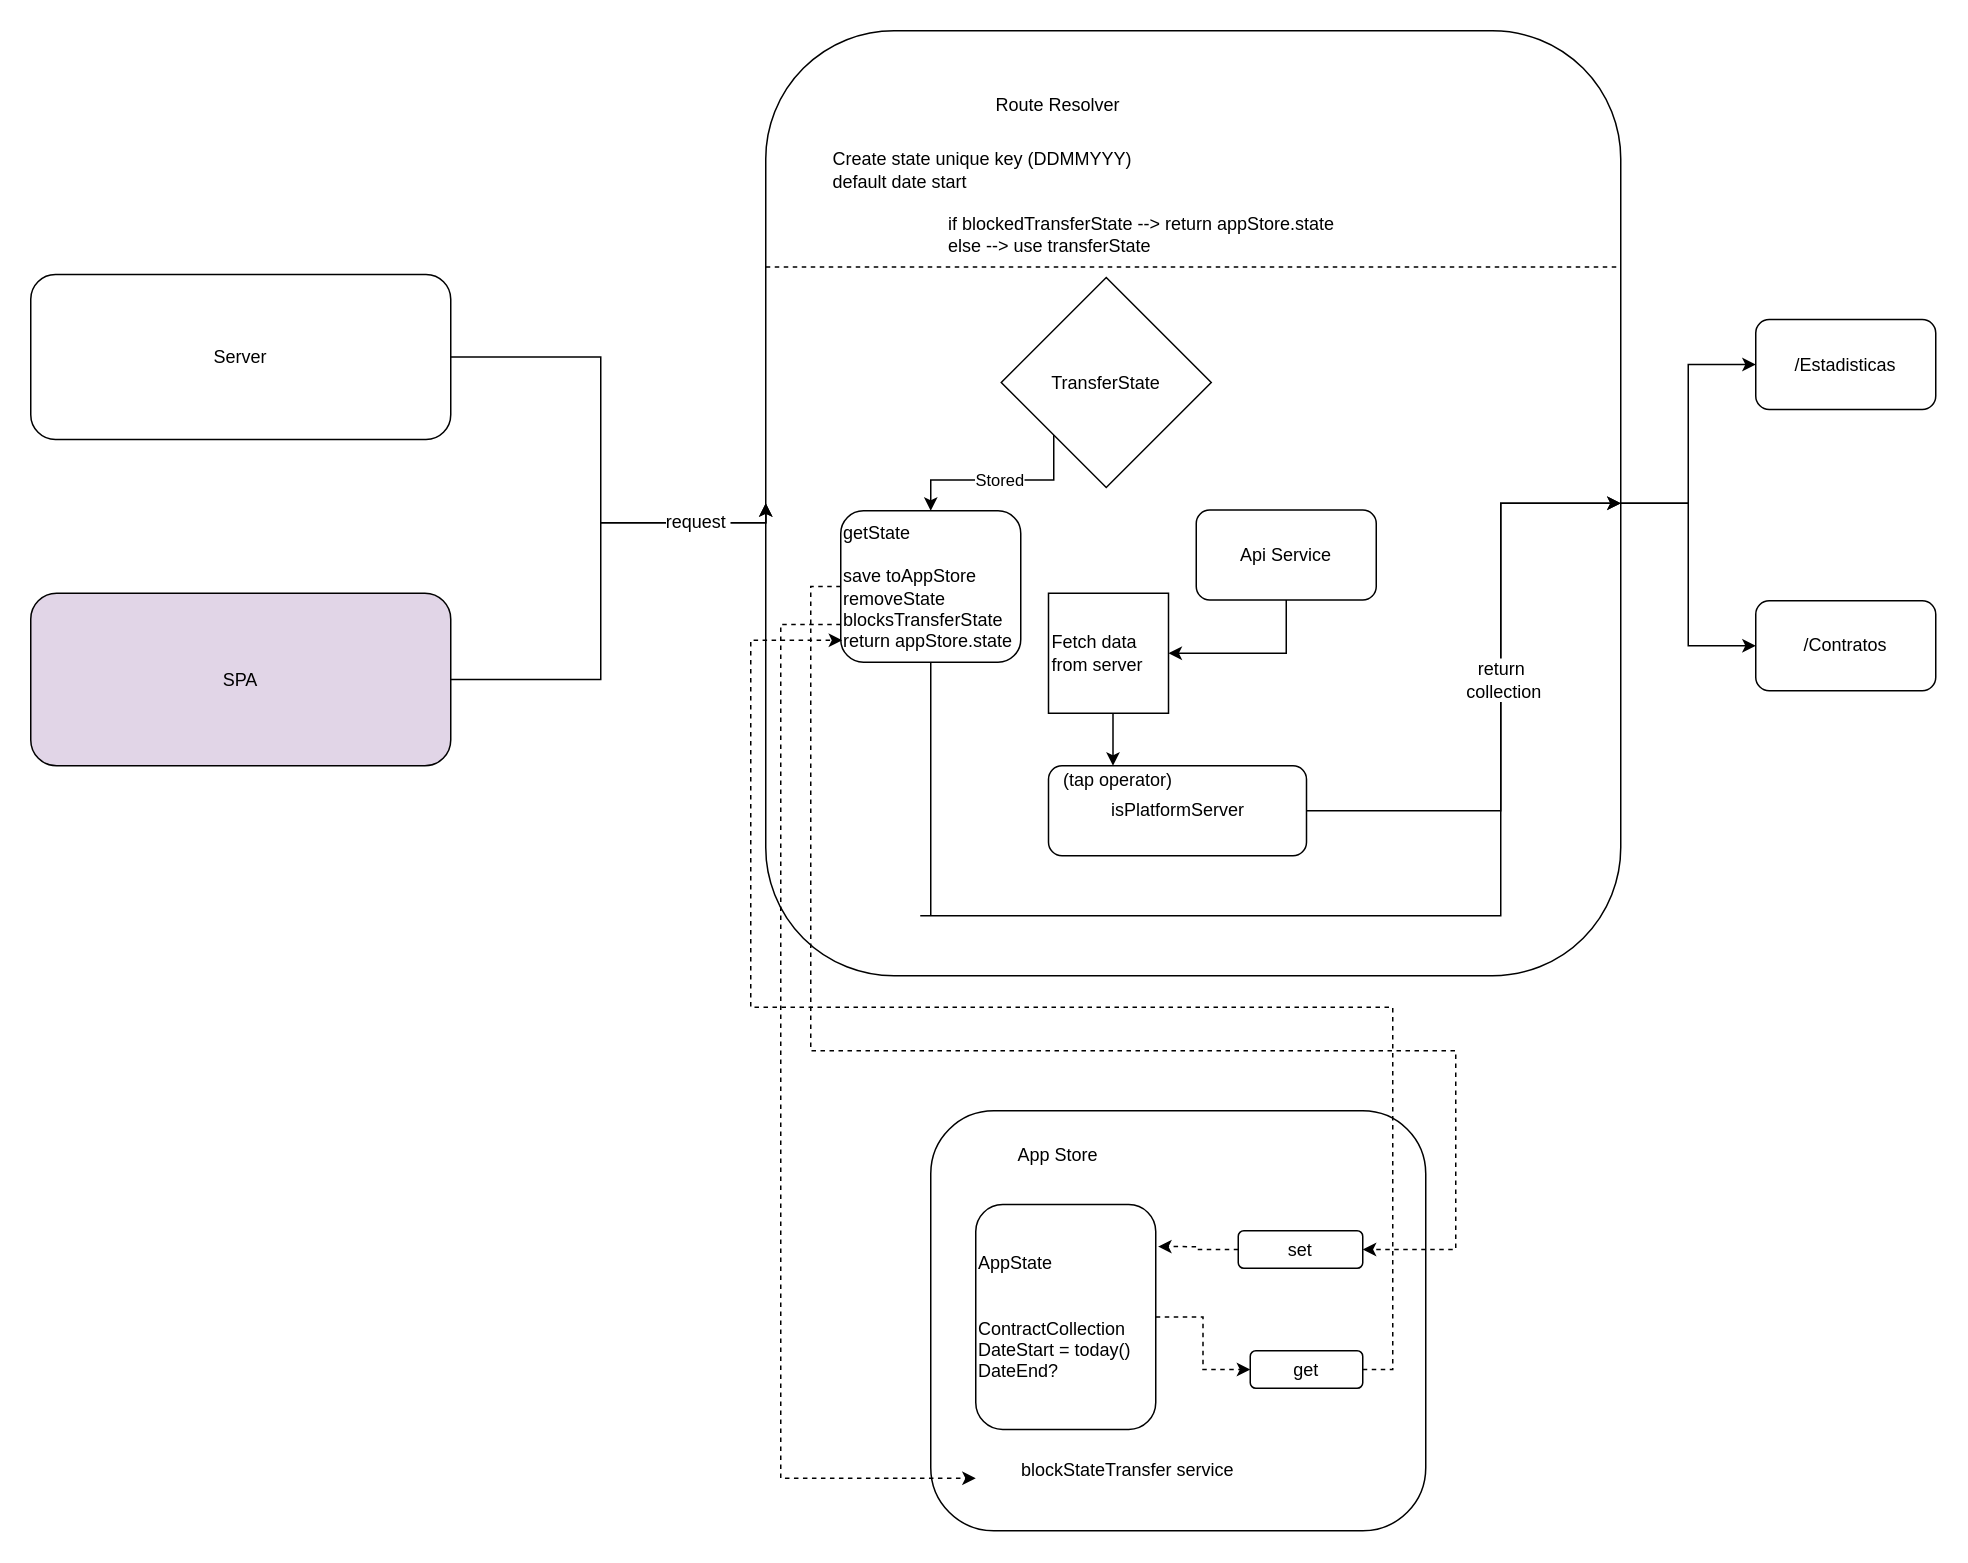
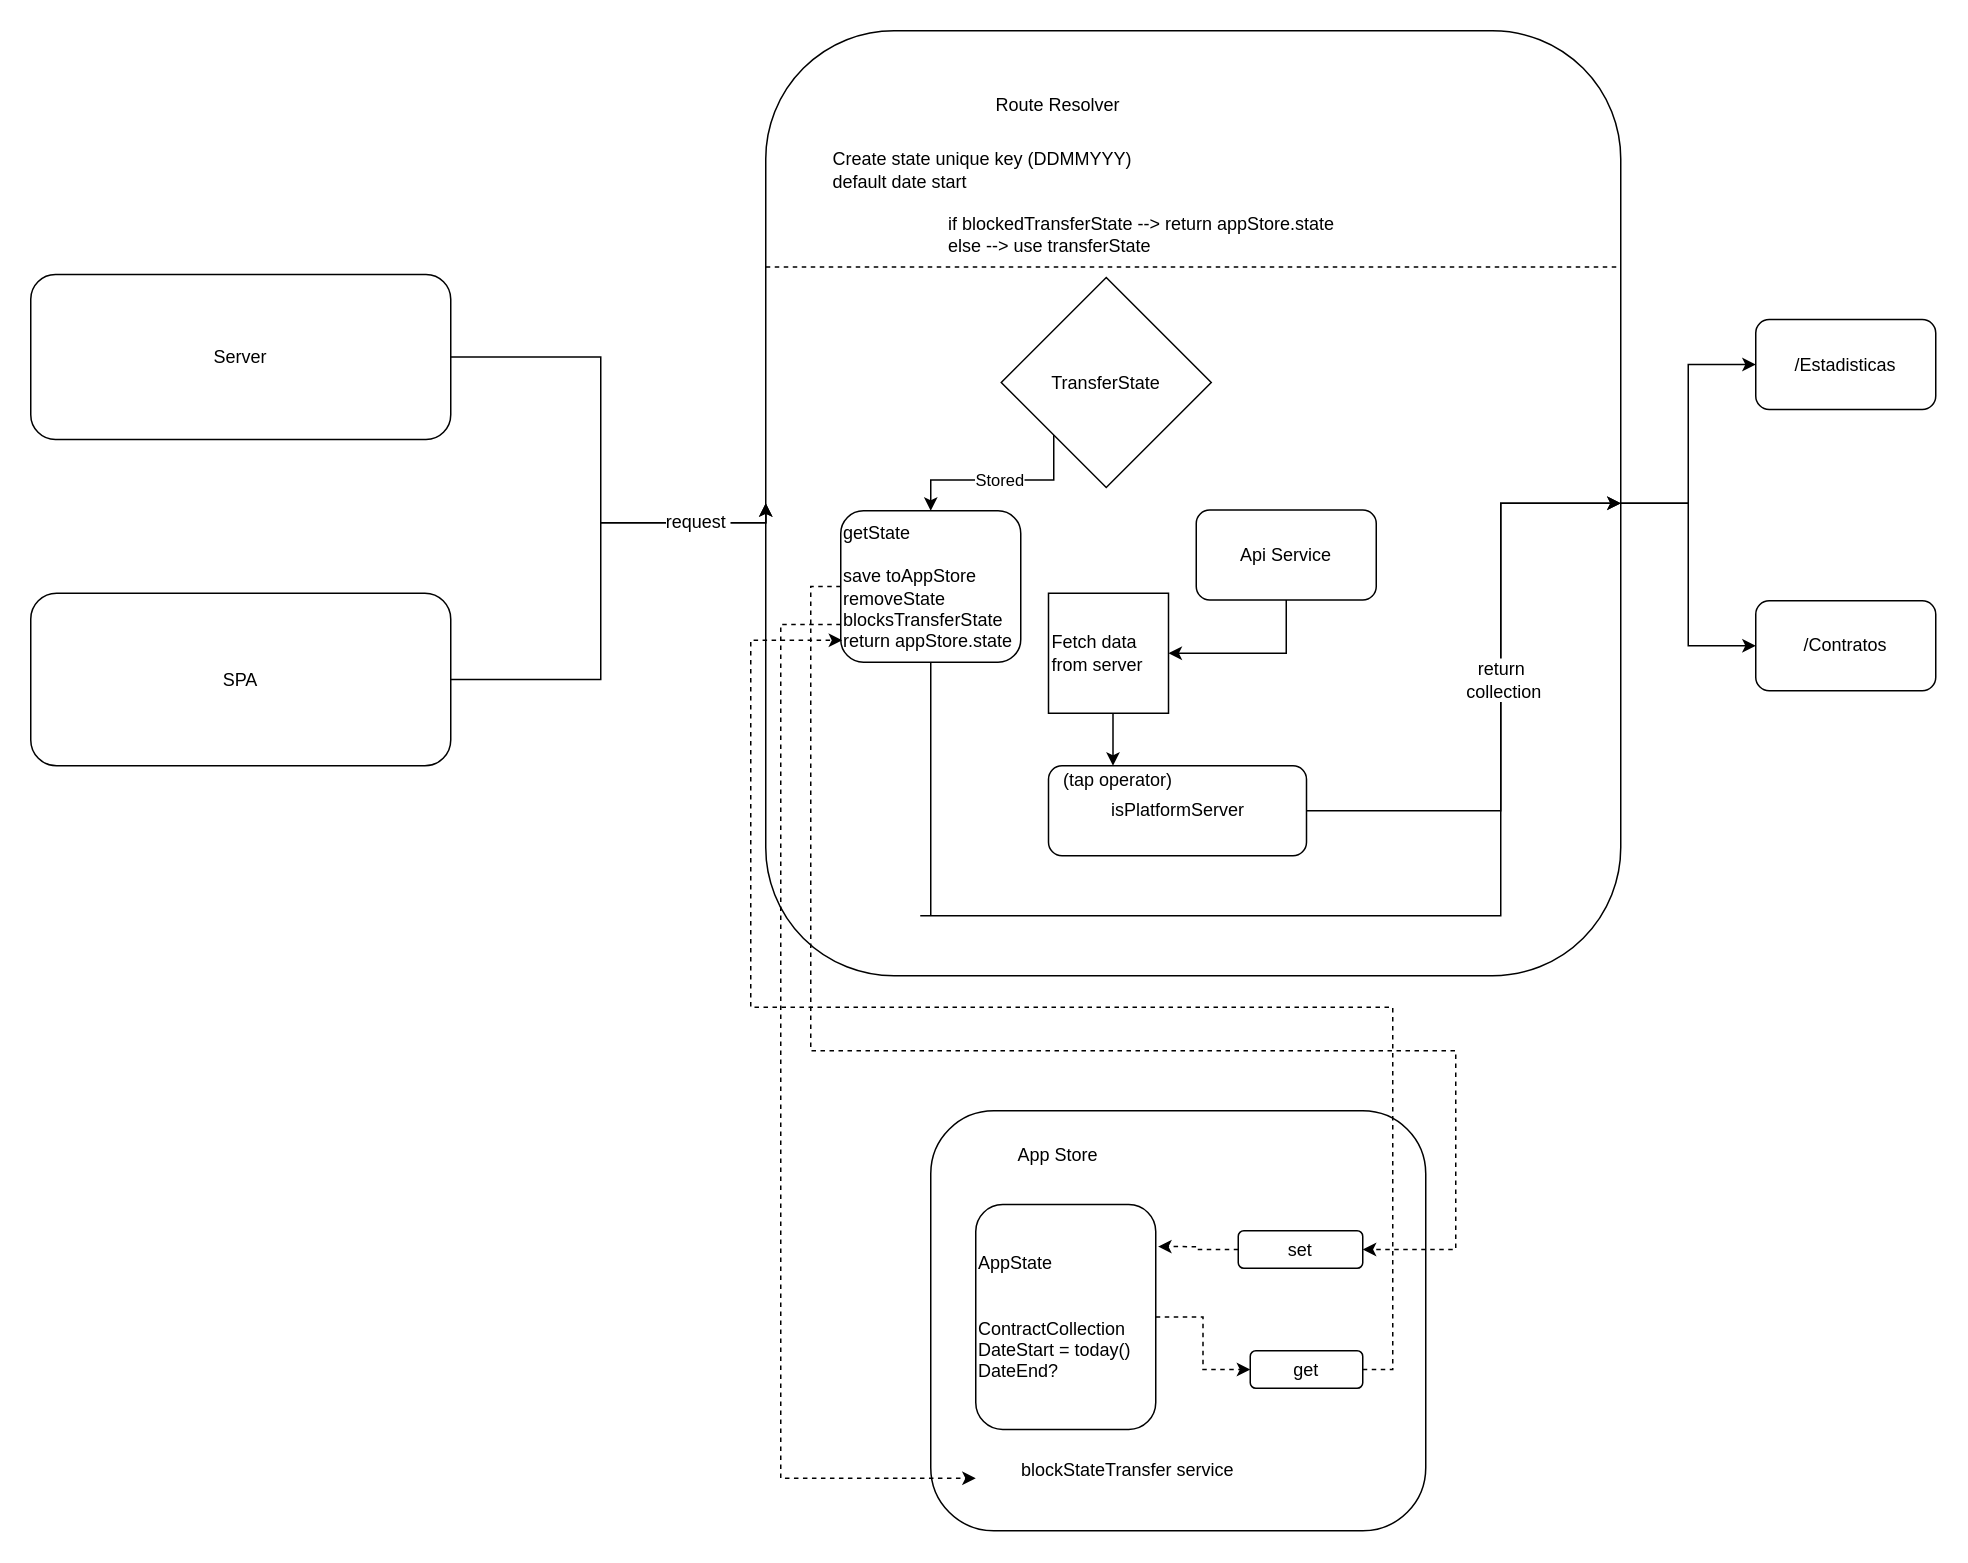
(241, 680) -> (241, 680)
